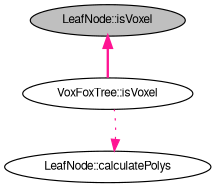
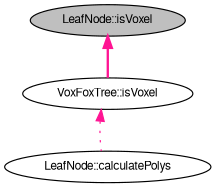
(116, 124) -> (100, 136)
